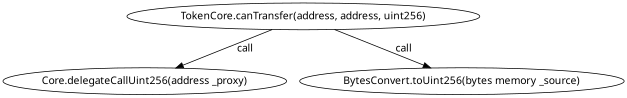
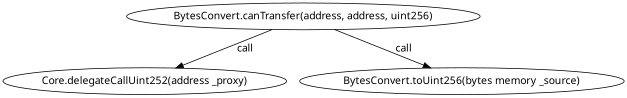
(303, 16) -> (303, 16)
(145, 81) -> (145, 81)
